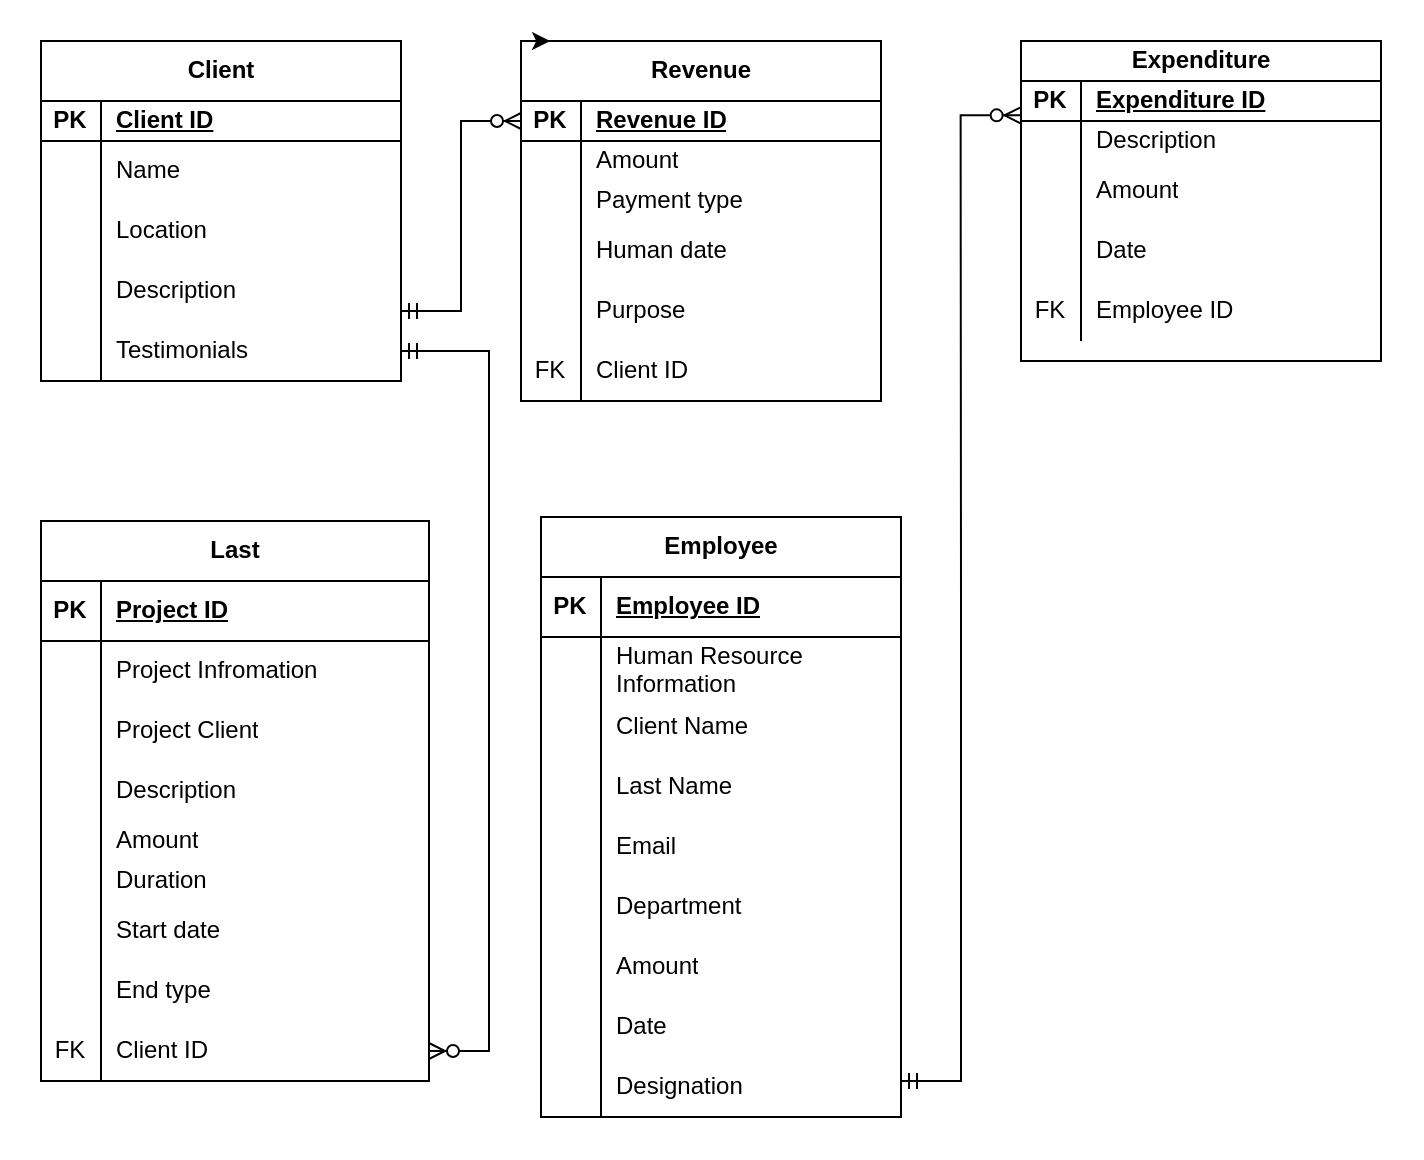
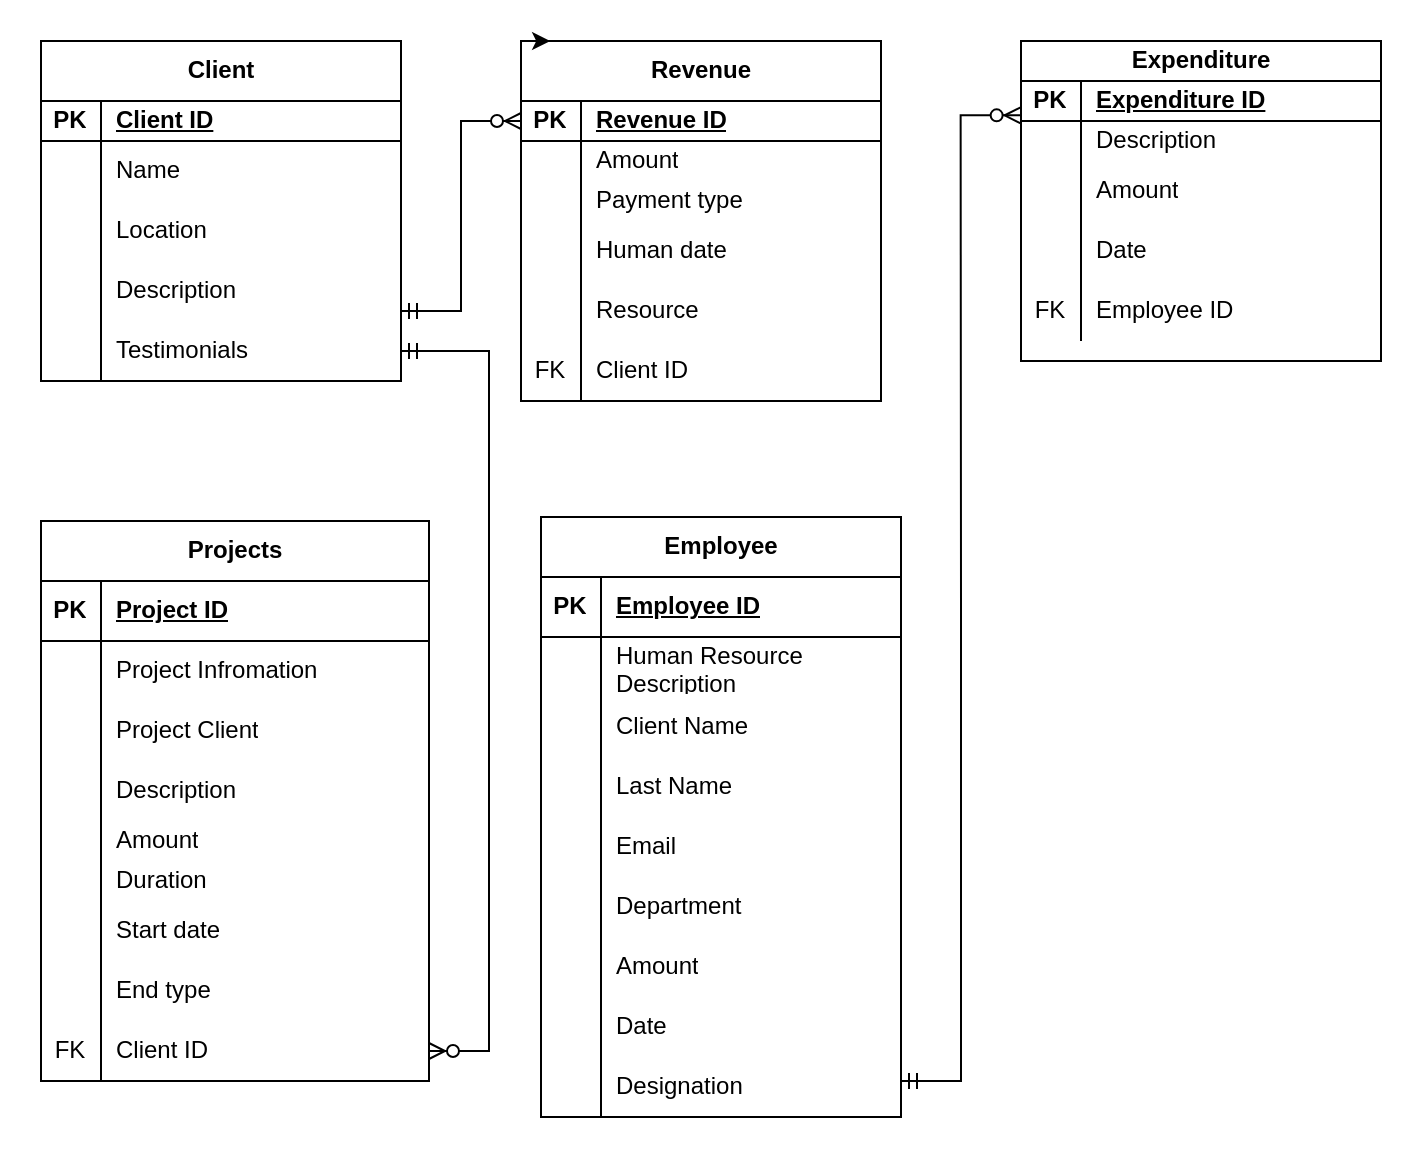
(644, 311) -> (651, 311)
(236, 551) -> (236, 551)
(759, 667) -> (759, 667)
